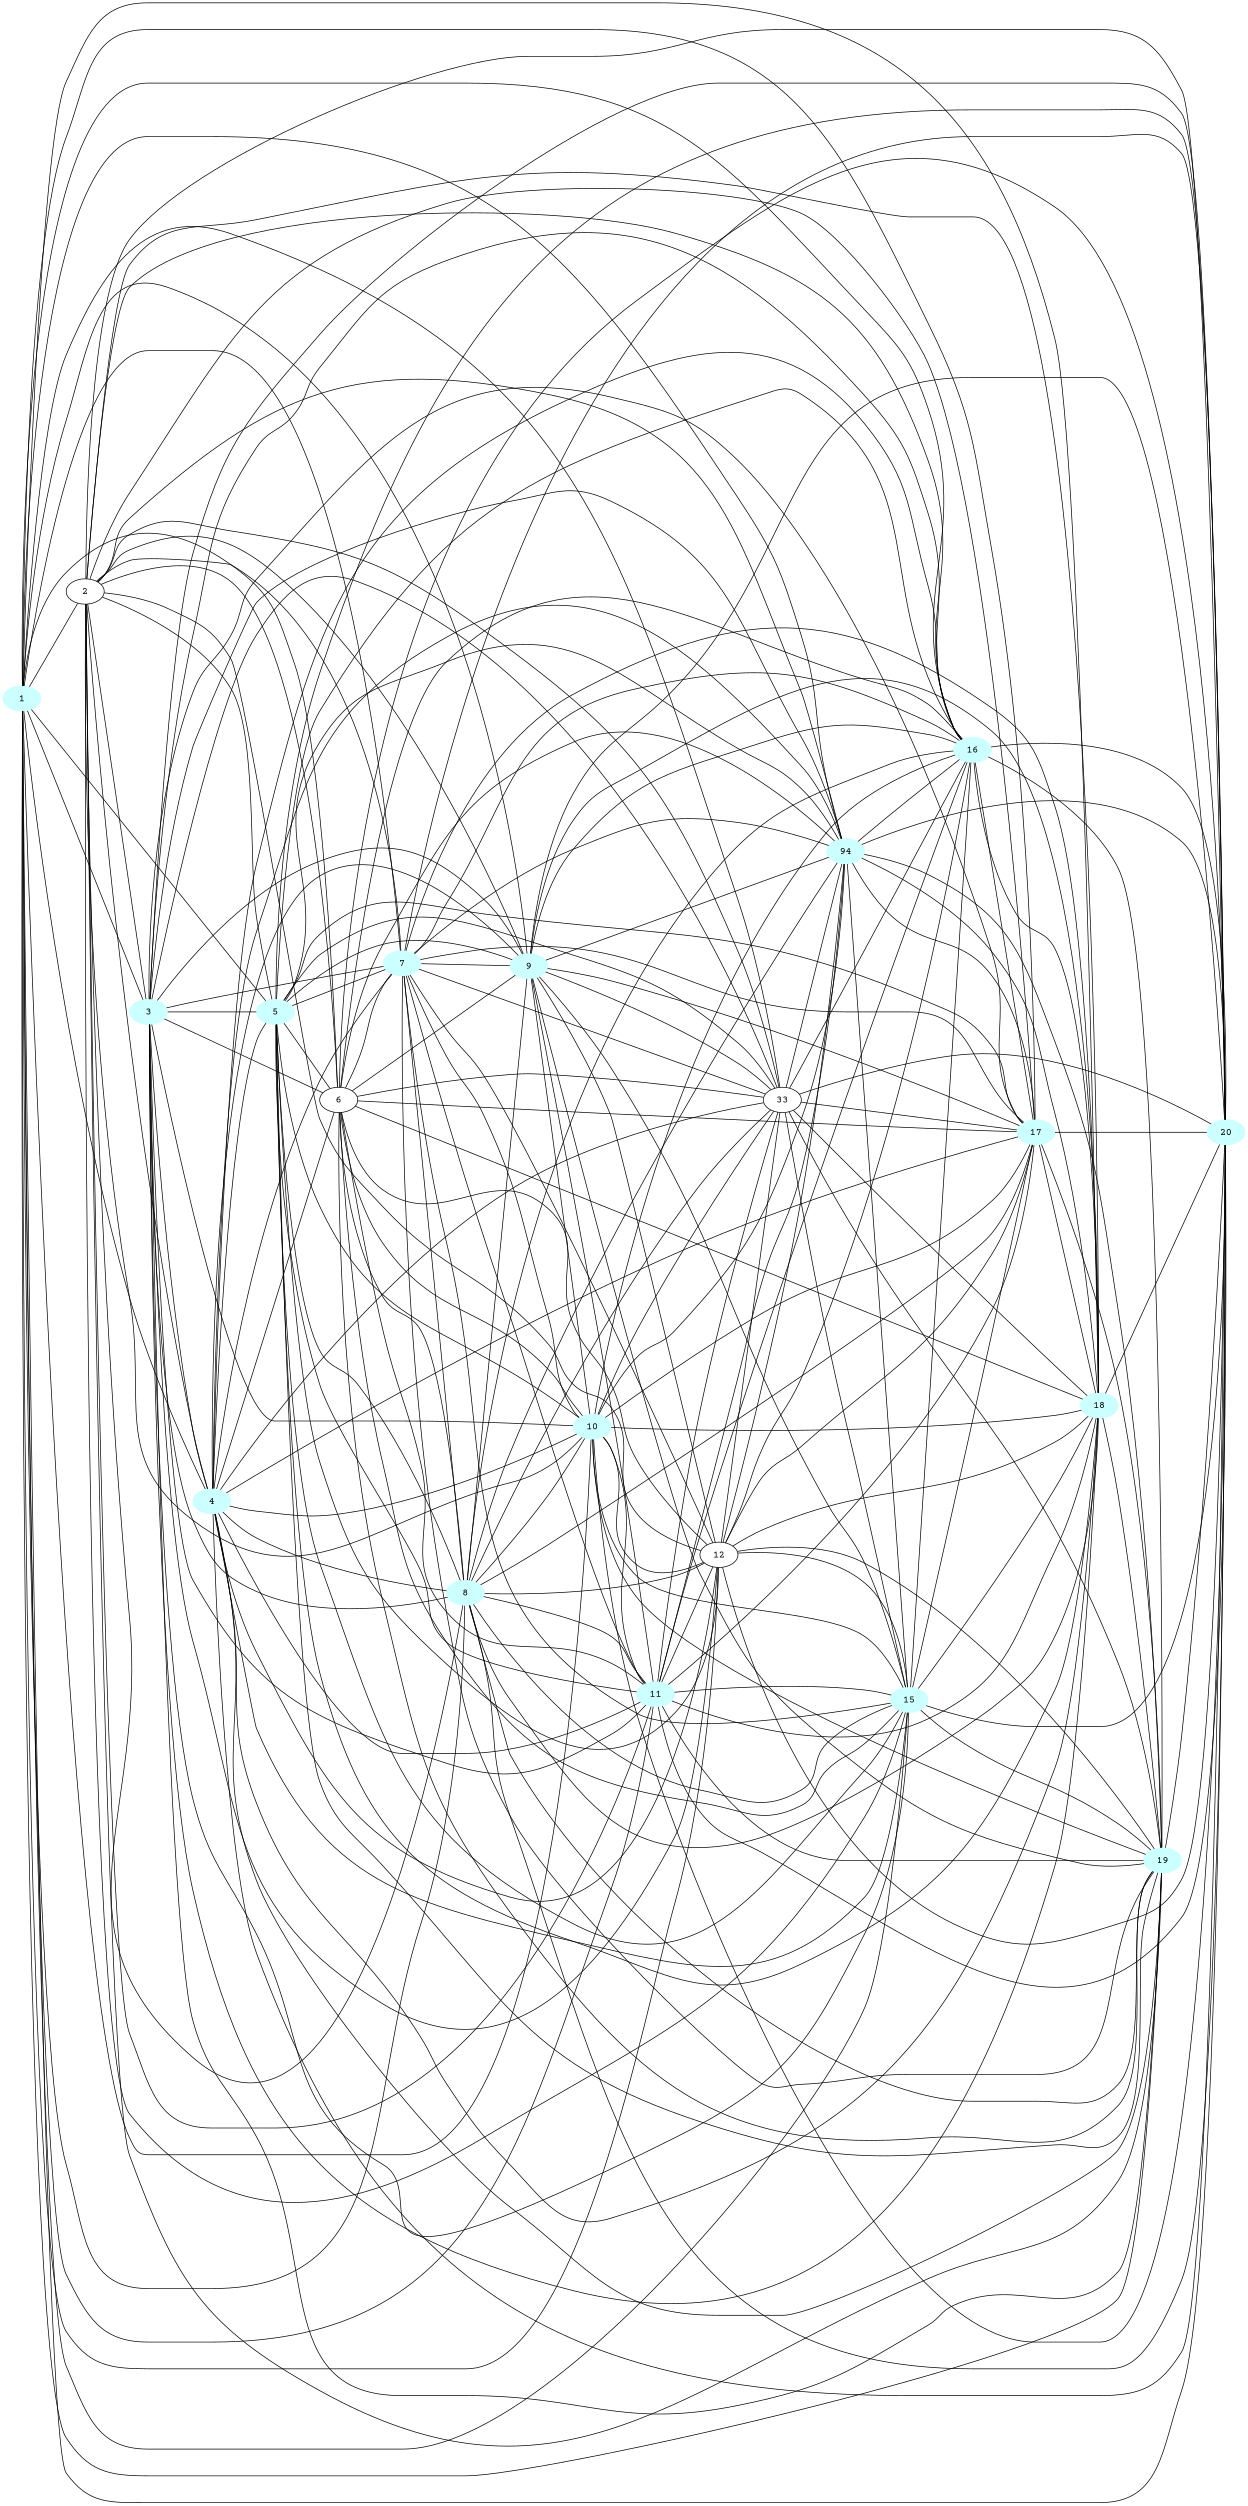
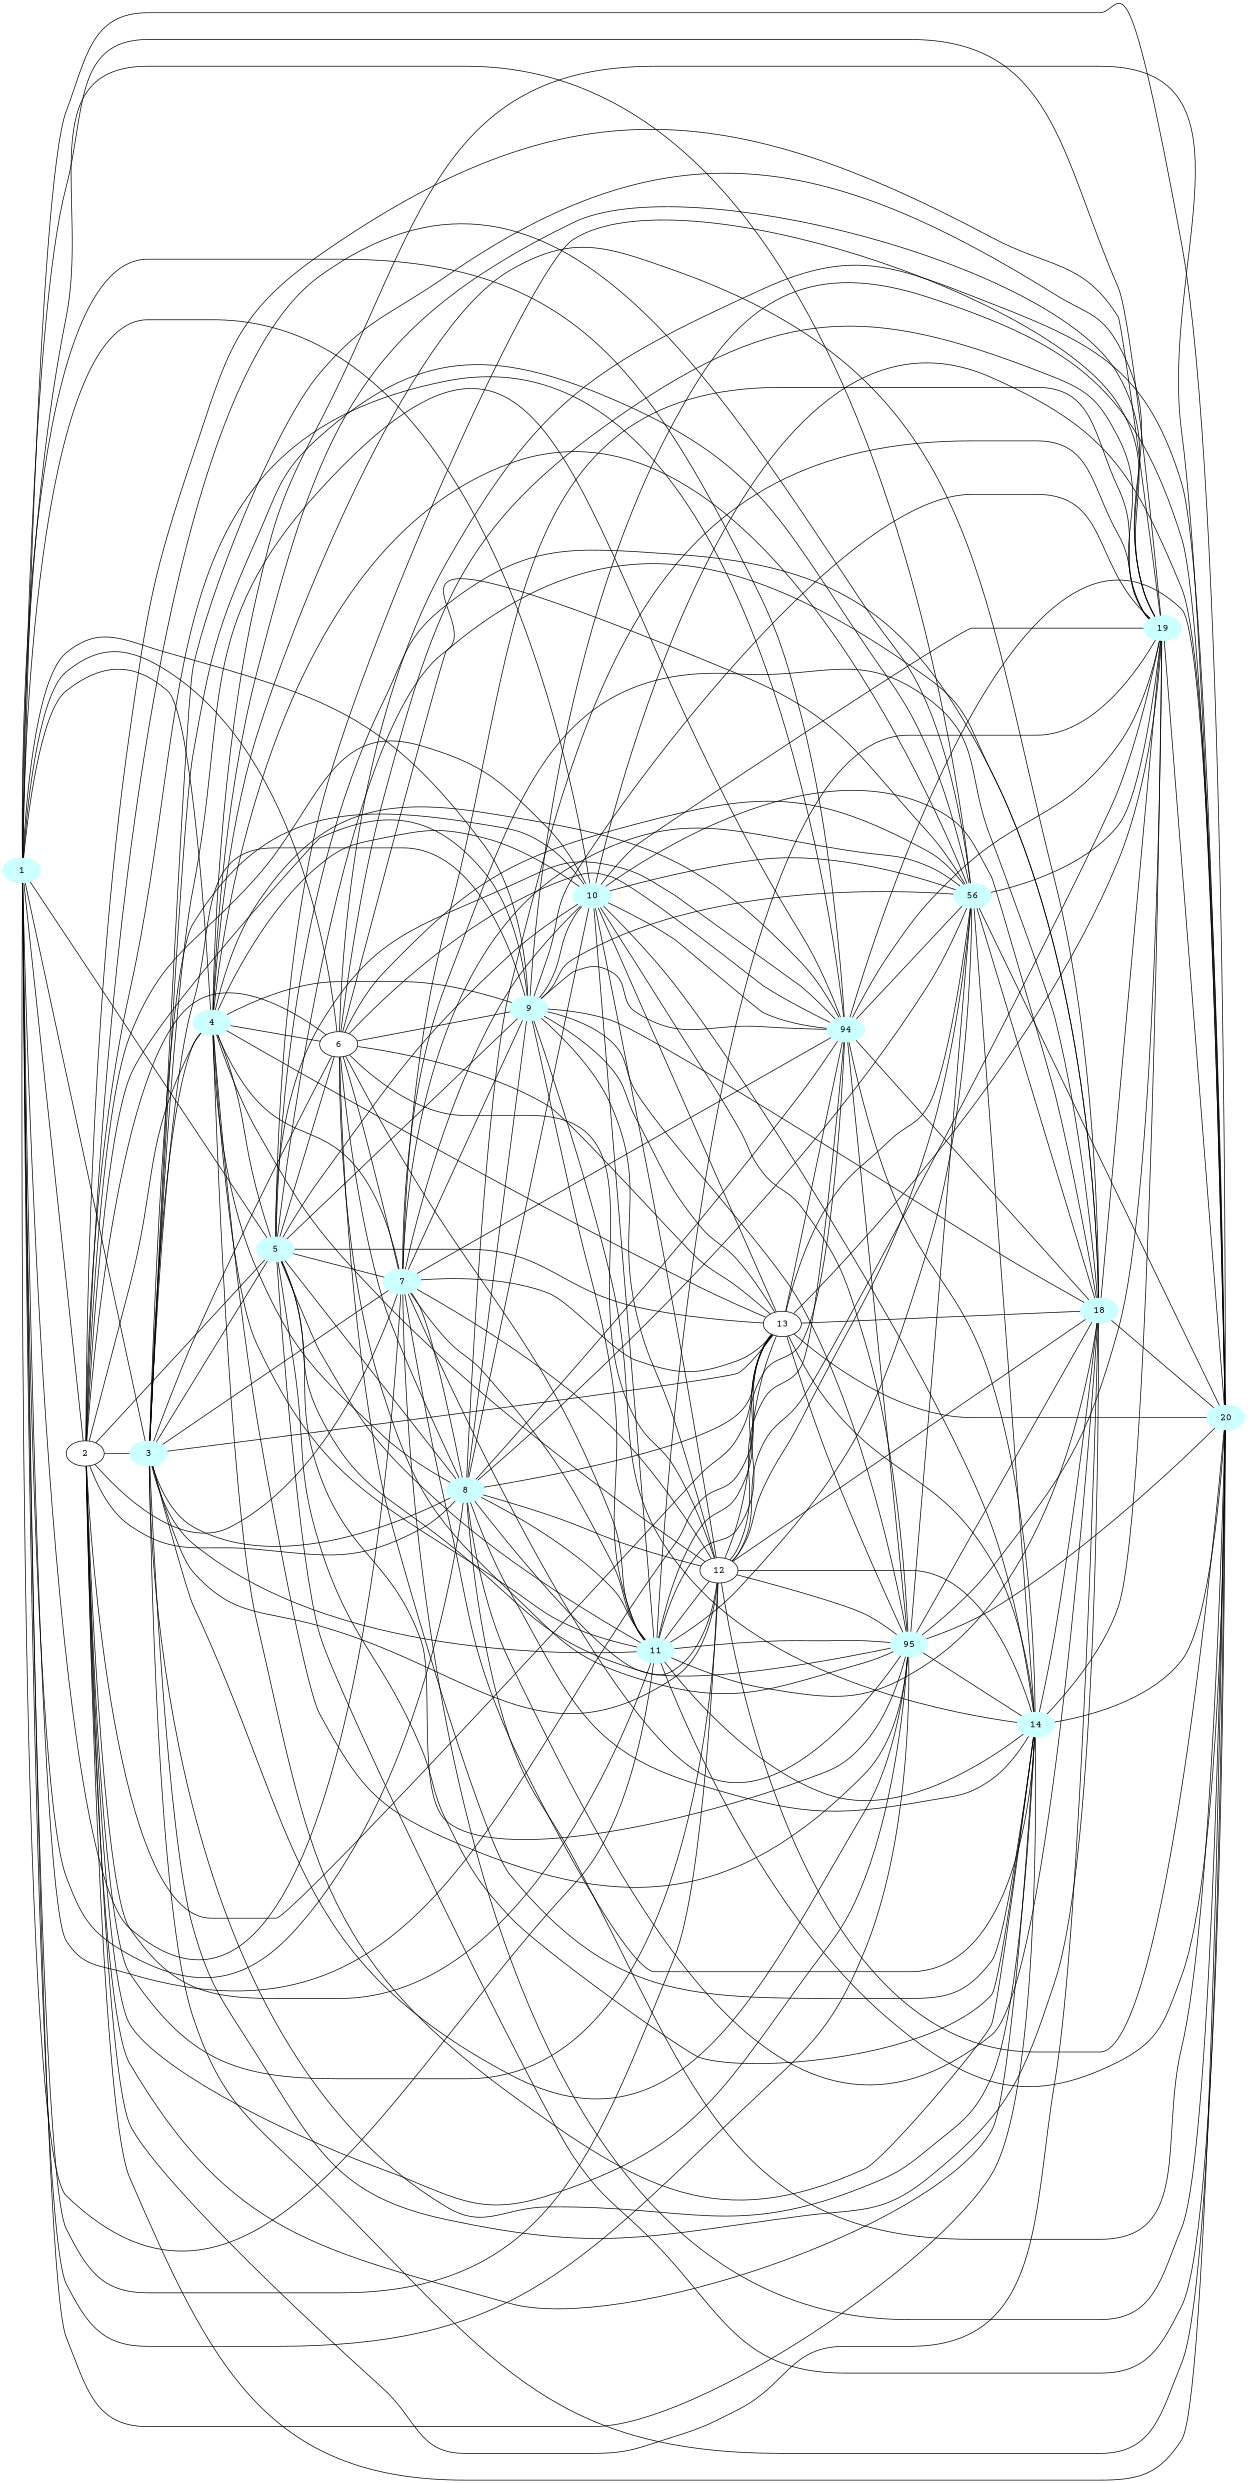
(847, 40) -> none
(972, 750) -> (972, 896)
(782, 1100) -> (782, 1324)
(1036, 1132) -> (1036, 1725)
(428, 1290) -> none
(909, 1700) -> (909, 1644)
